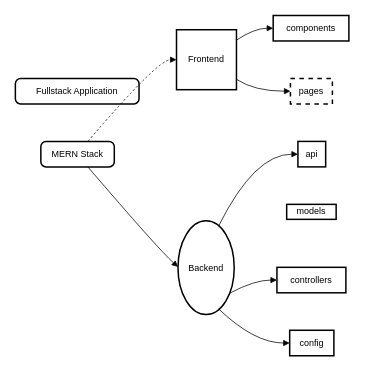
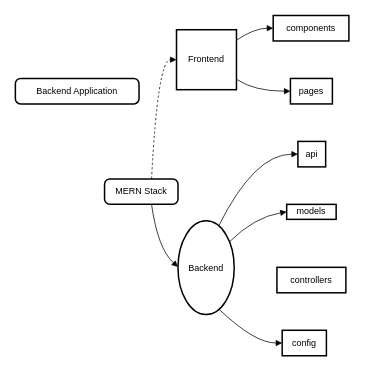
(77, 91) -> (77, 91)
(312, 91) -> (312, 91)
(78, 154) -> (141, 192)
none -> (254, 223)
(249, 284) -> none
(312, 343) -> (305, 343)
